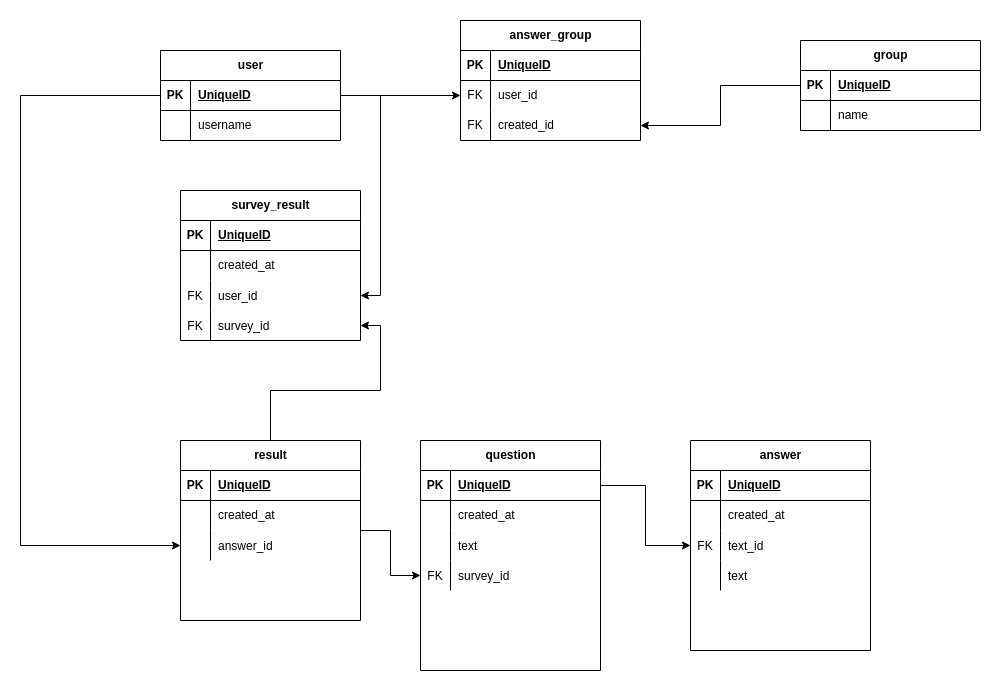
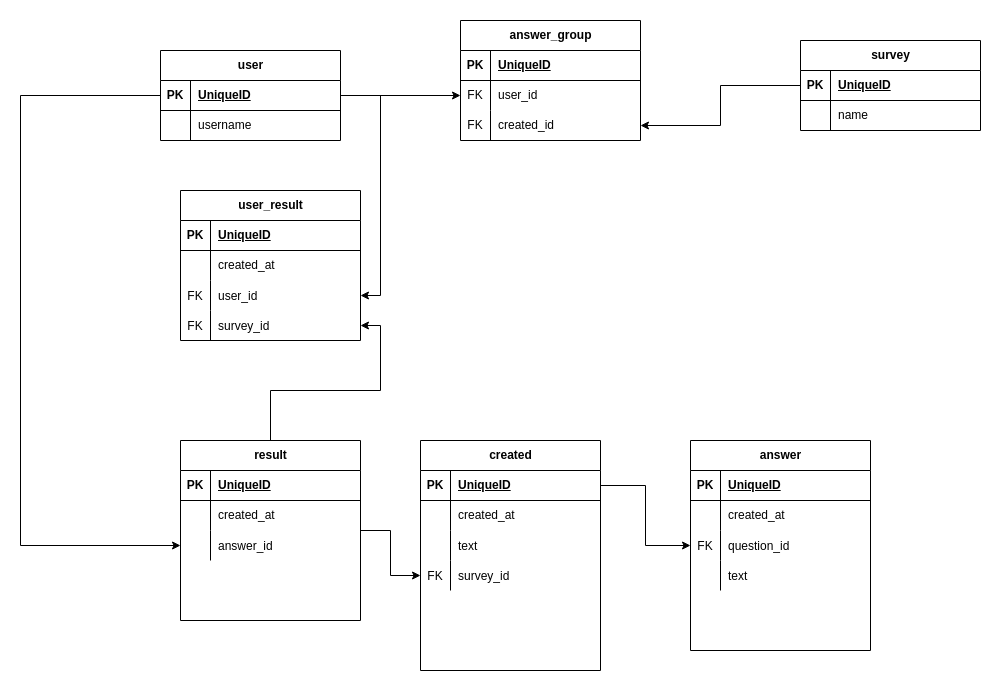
(891, 56) -> (891, 56)
(271, 206) -> (271, 206)
(511, 456) -> (511, 456)
(750, 546) -> (762, 546)
